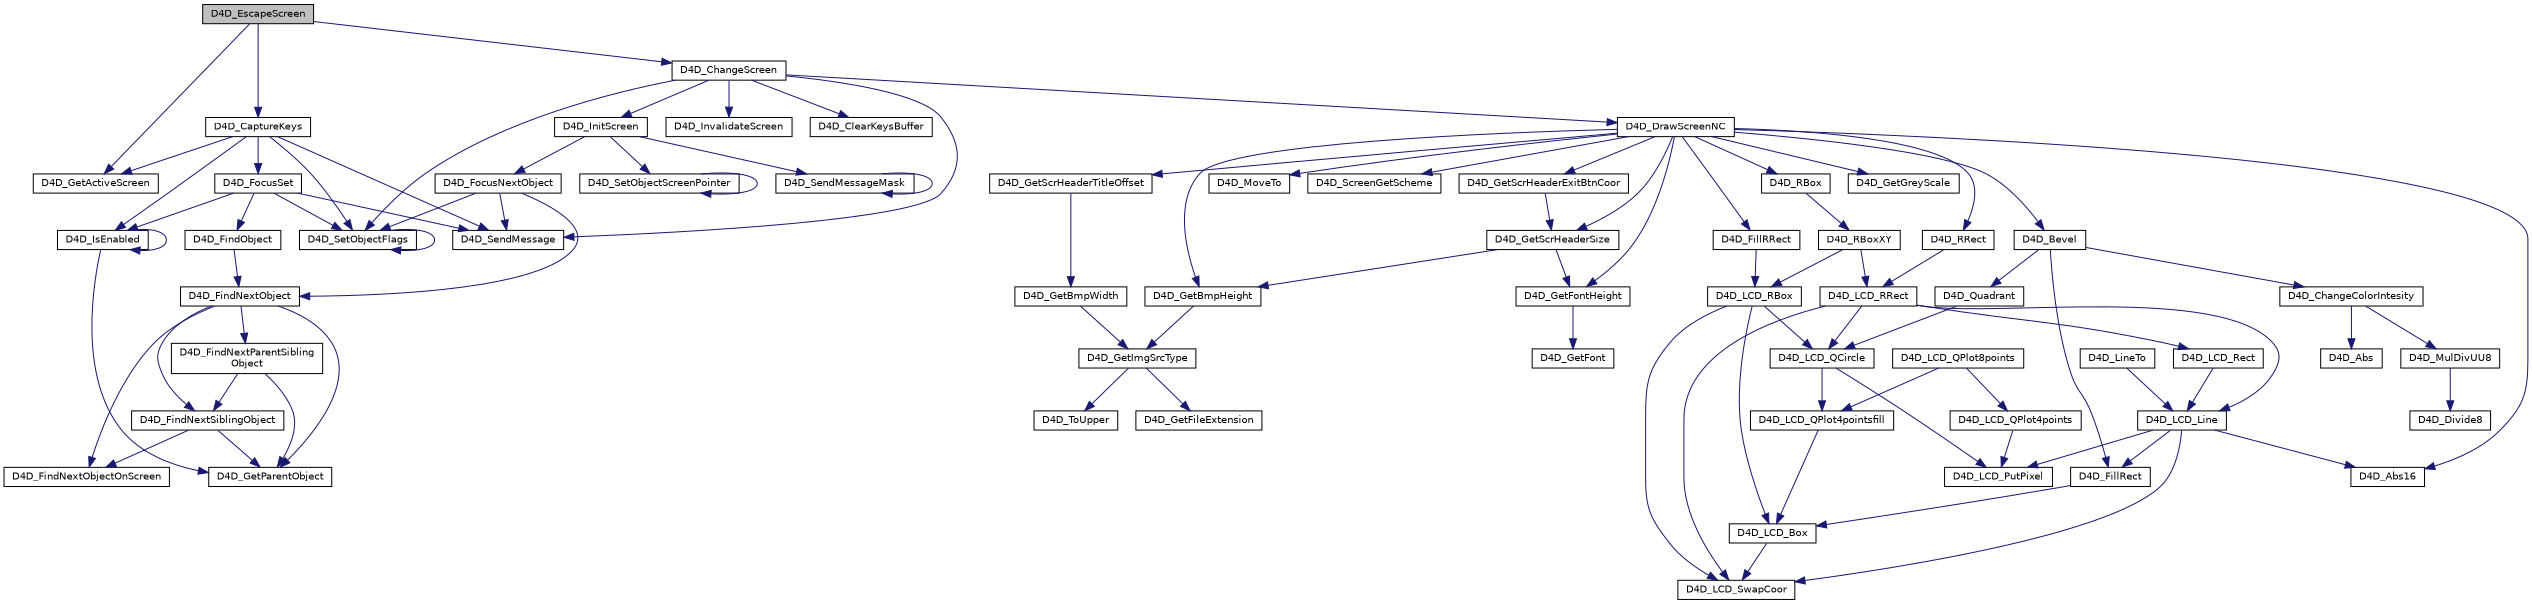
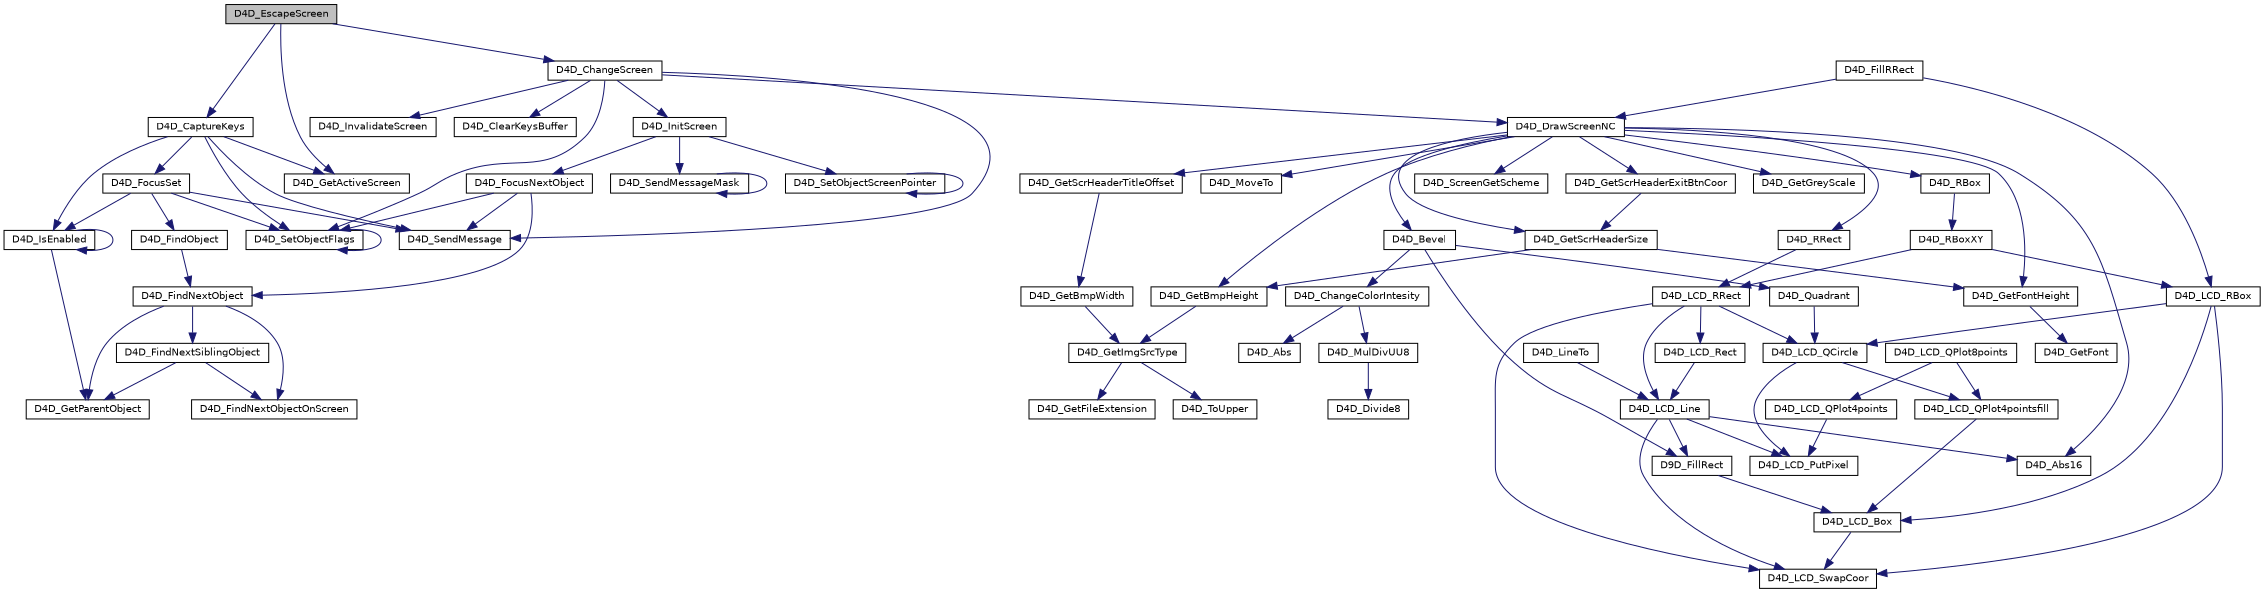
(1713, 179) -> (1731, 97)
(247, 358) -> none
(2110, 477) -> (1692, 466)
